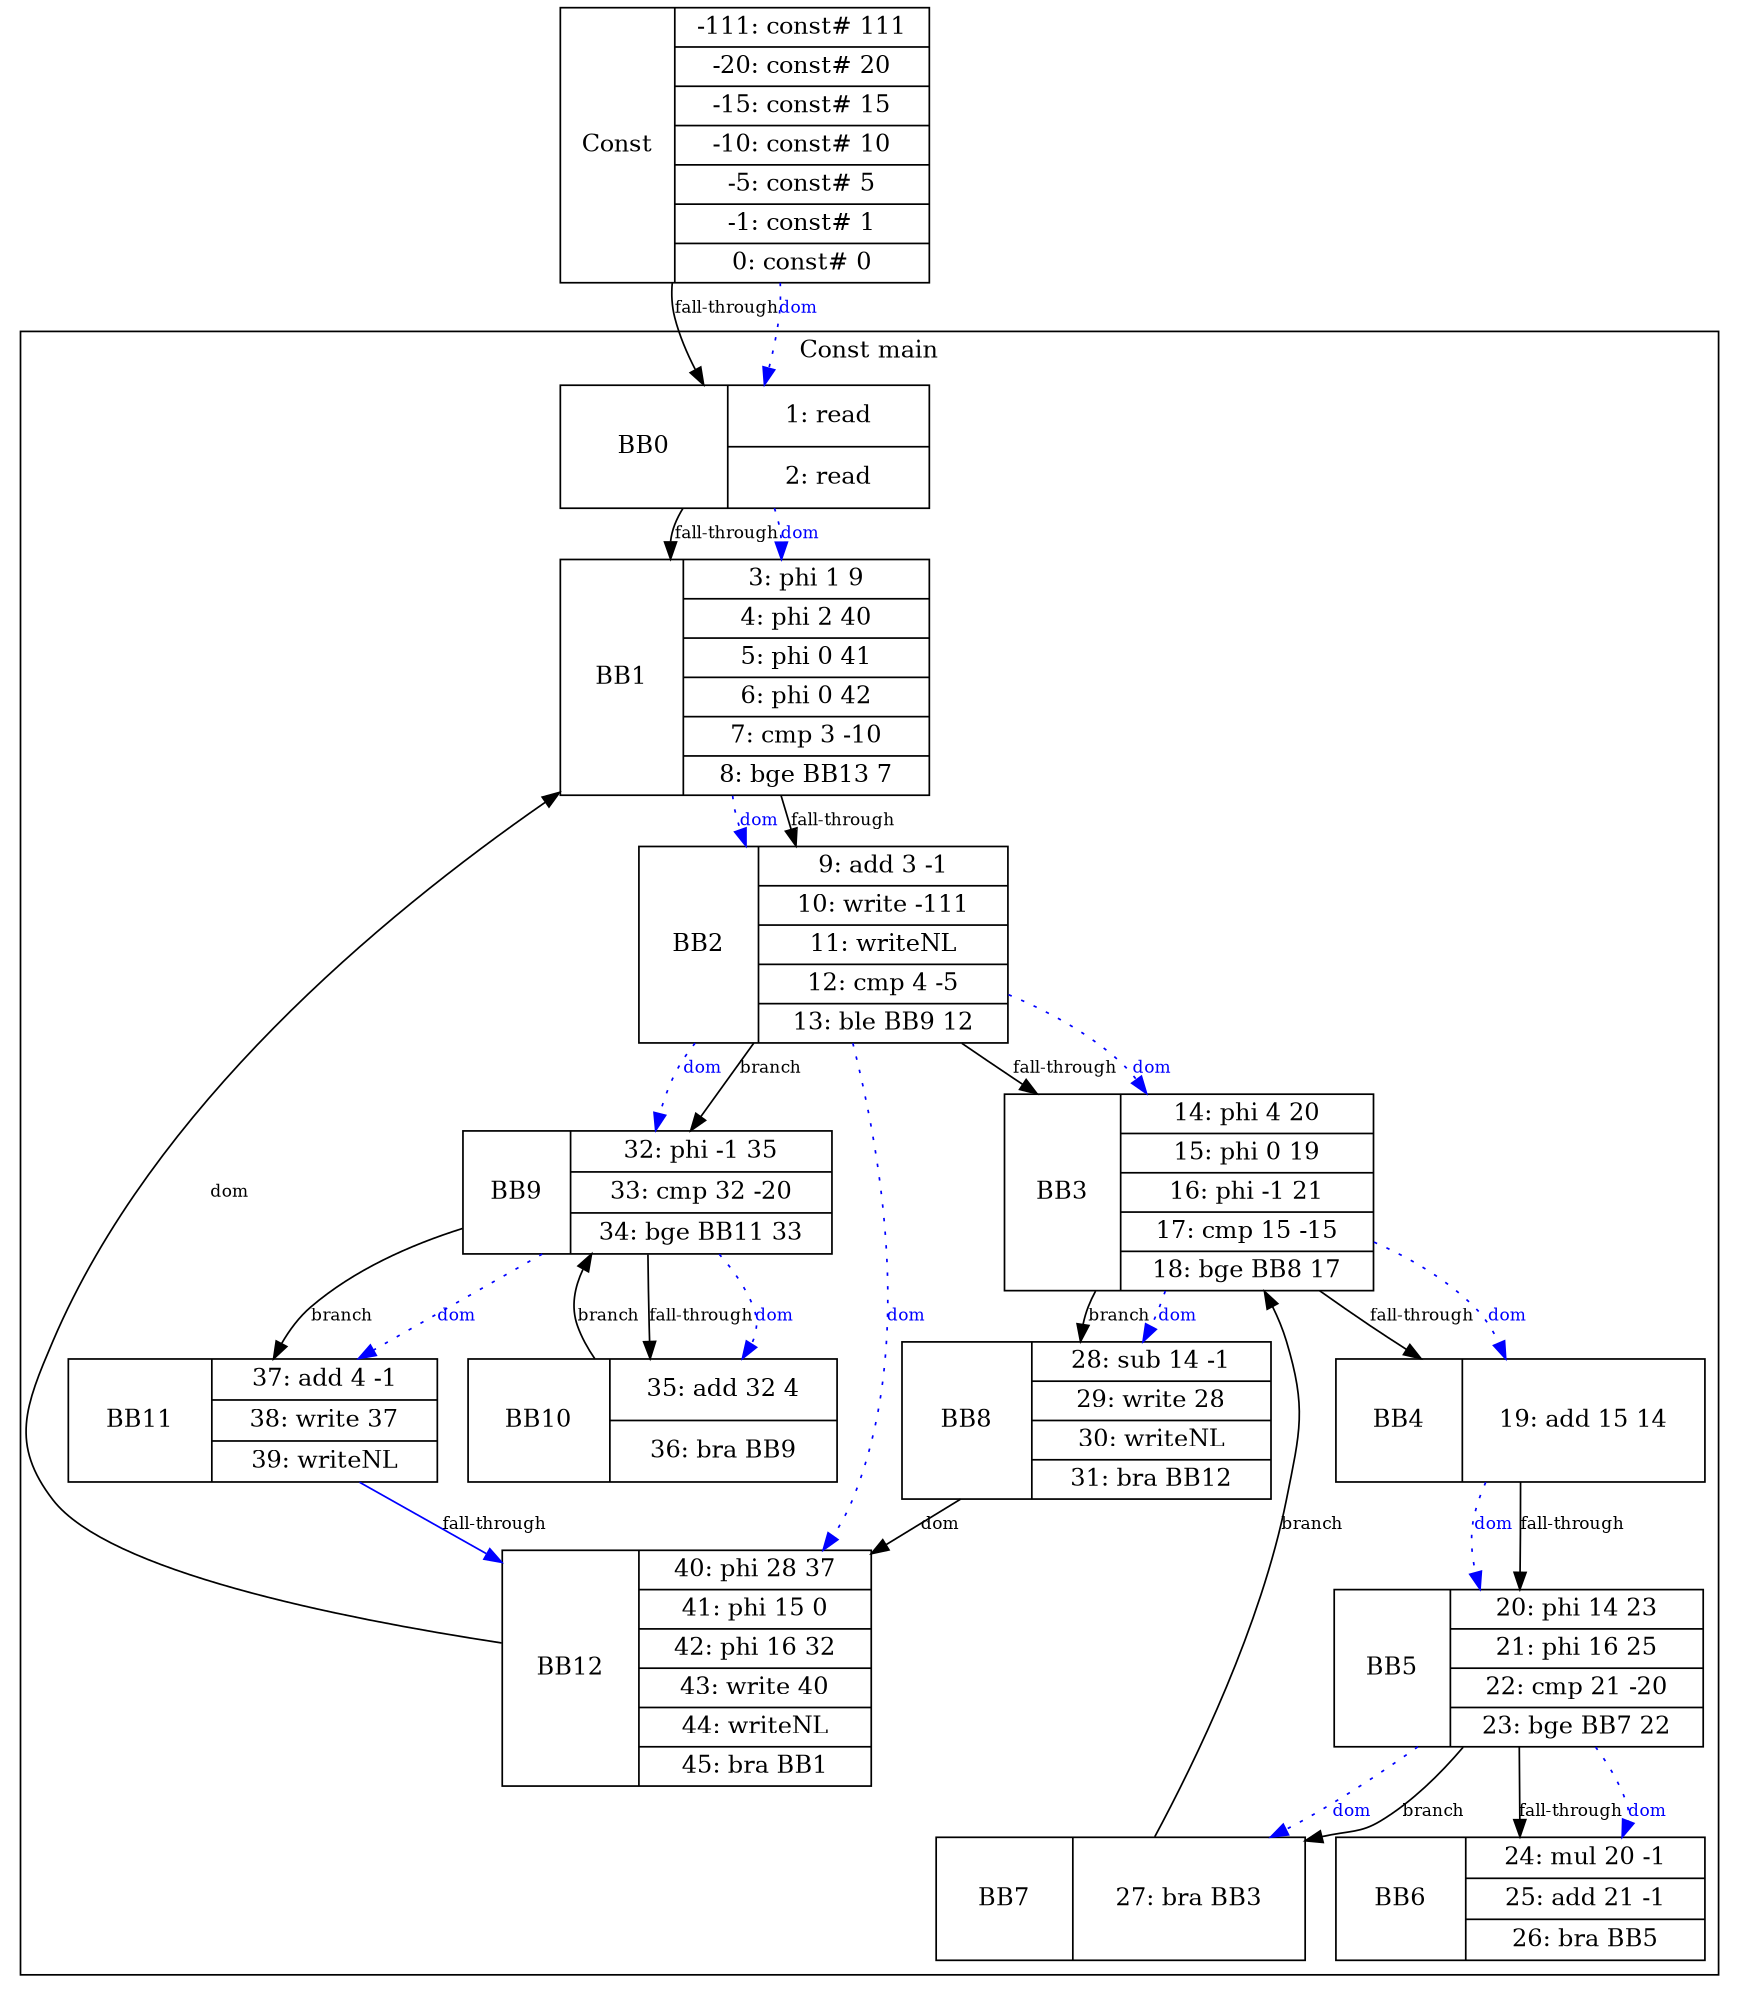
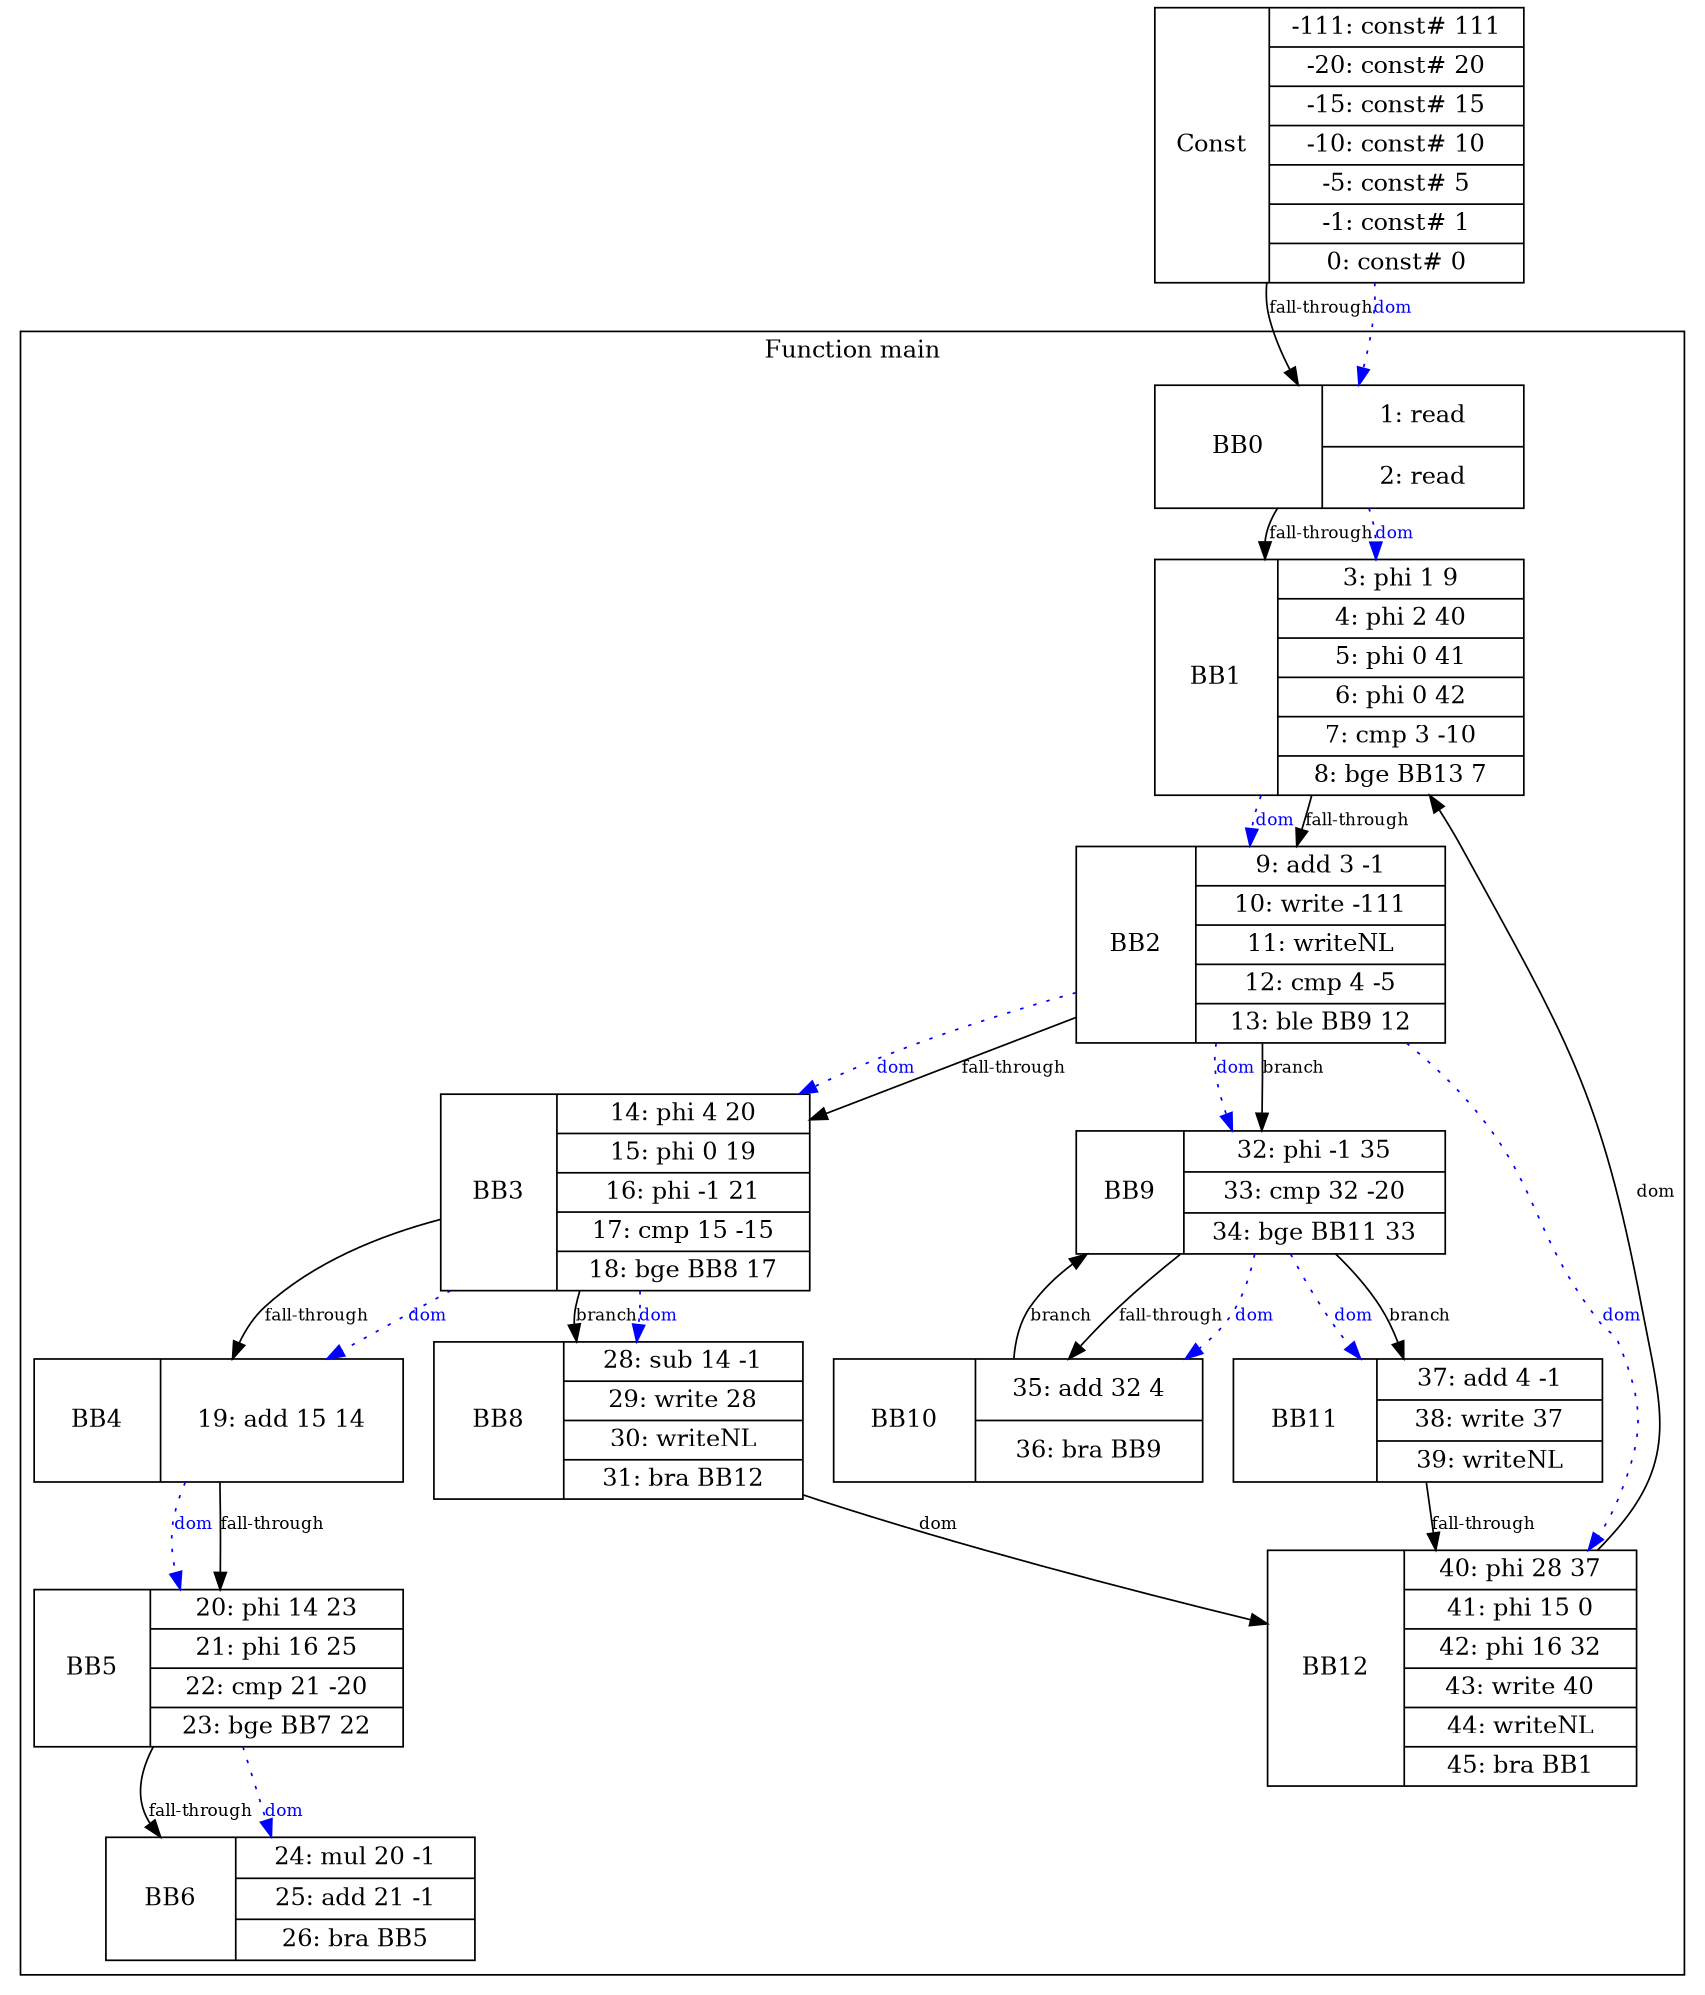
(870, 351) -> (852, 351)
(423, 1518) -> (1430, 1508)
(1121, 1899) -> none
